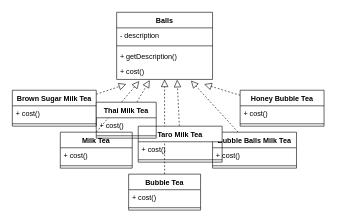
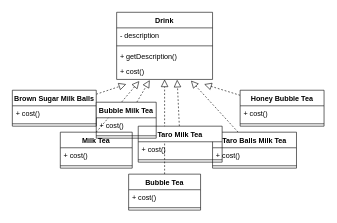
(164, 20) -> (164, 20)
(54, 98) -> (54, 98)
(126, 110) -> (126, 110)
(254, 140) -> (254, 140)
